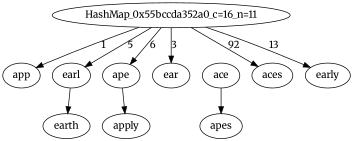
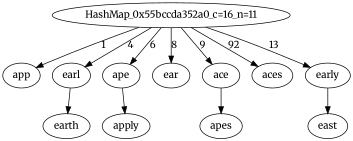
none -> (194, 43)
(131, 45) -> (131, 45)
(174, 45) -> (174, 45)
none -> (328, 126)
